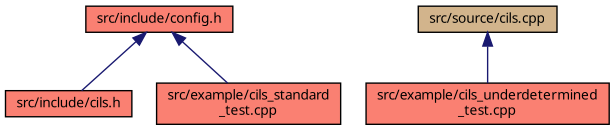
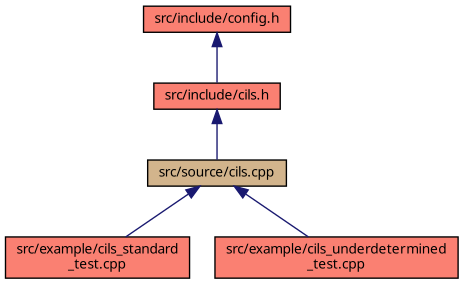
(205, 62) -> (157, 215)
none -> (217, 142)
